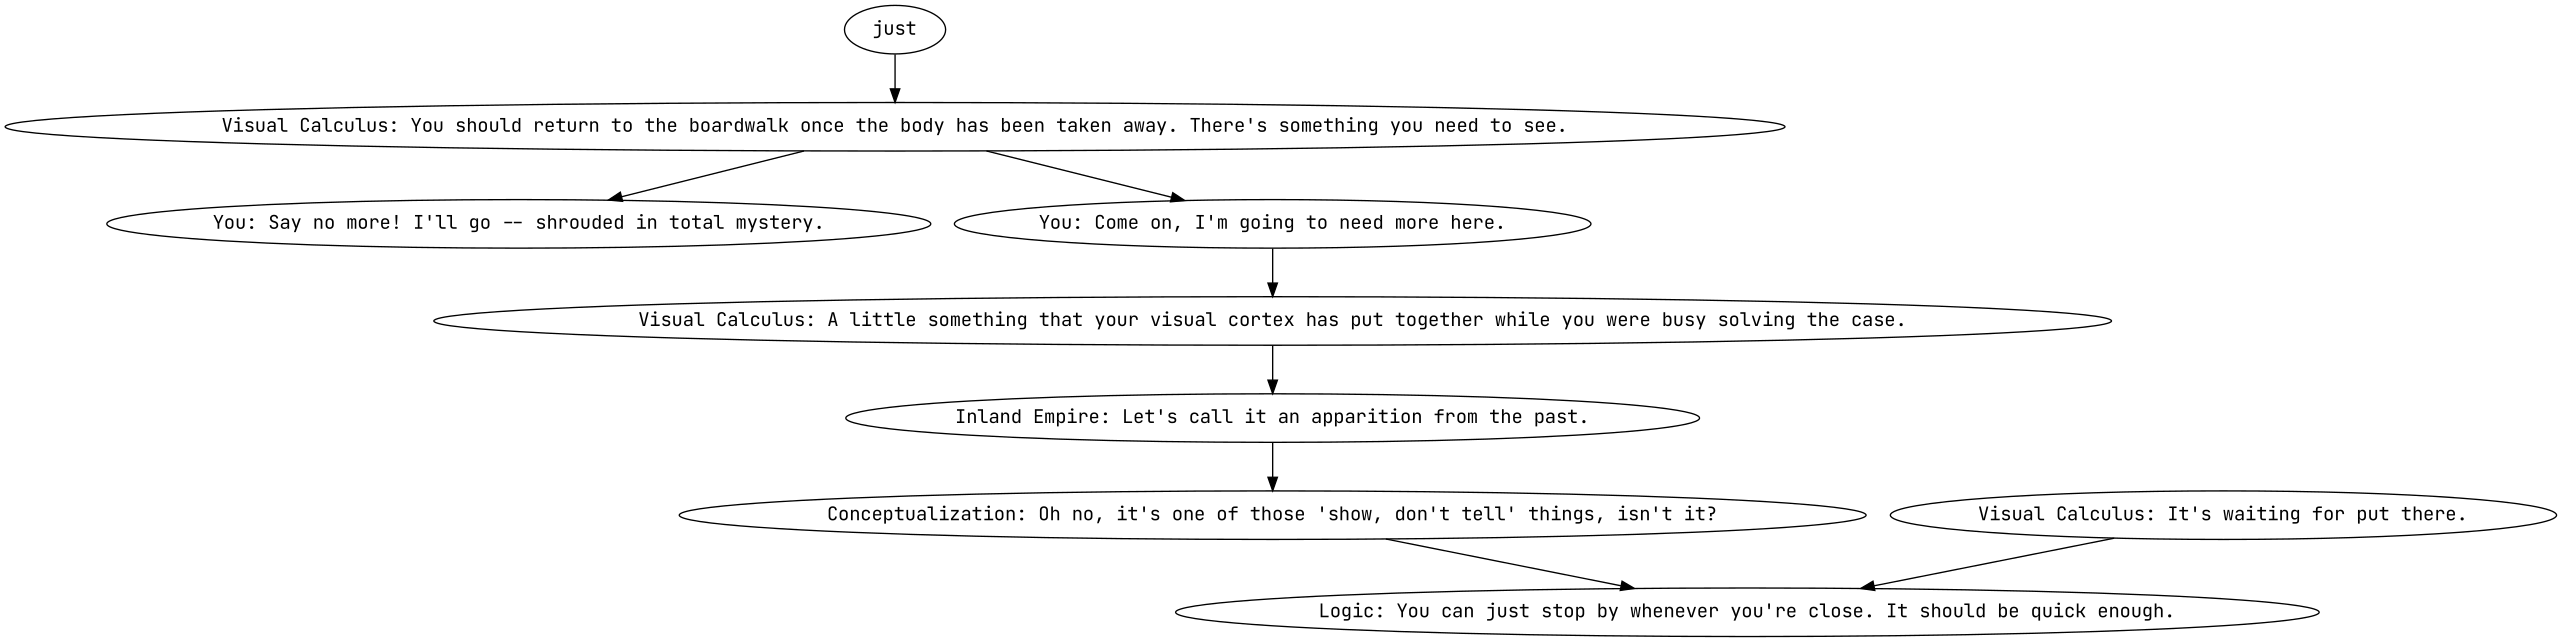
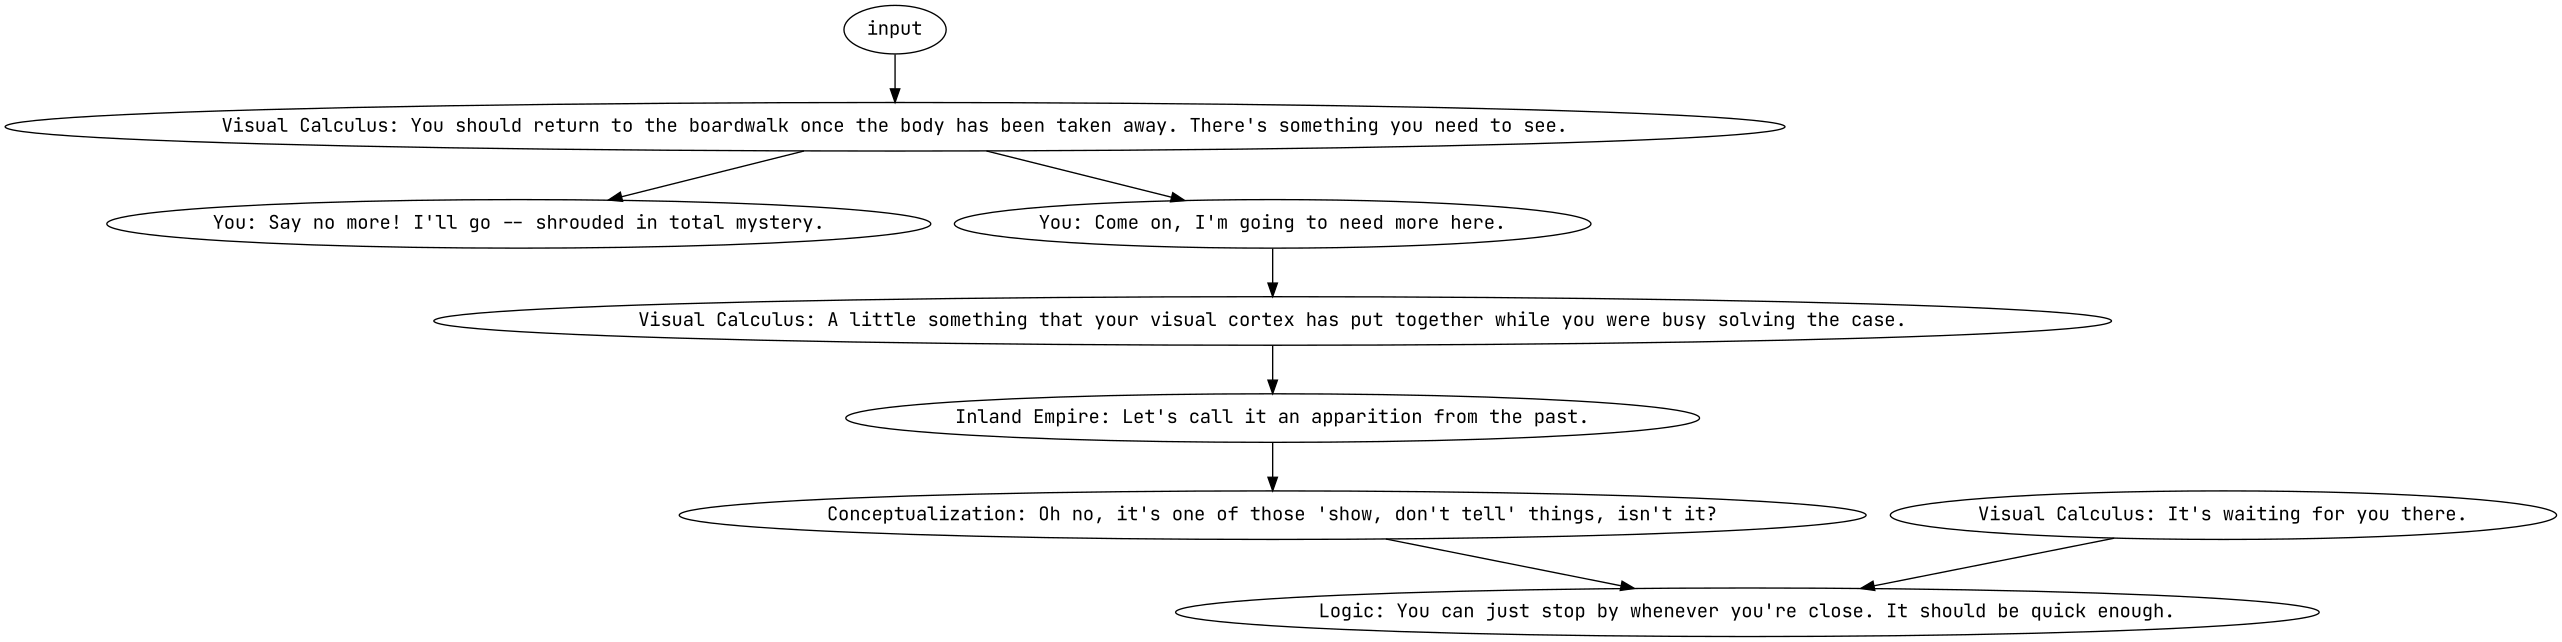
(895, 30) -> (895, 30)
(2223, 515) -> (2223, 515)
